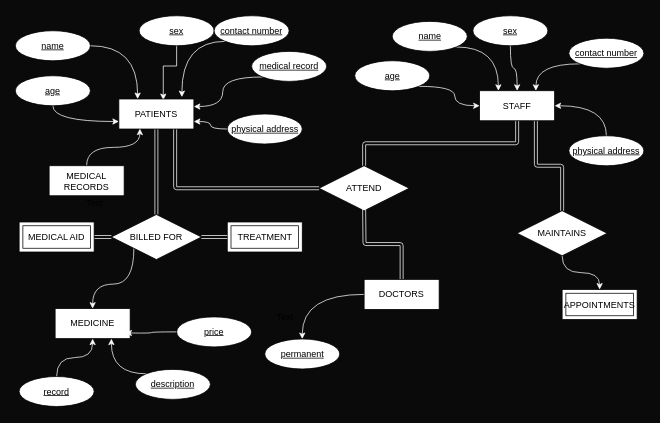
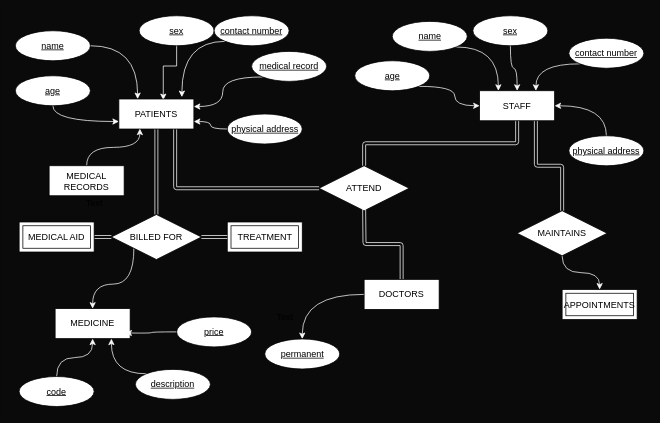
(57, 392) -> (57, 392)
